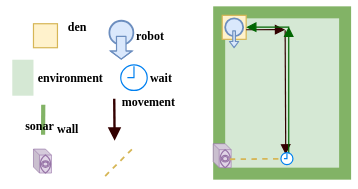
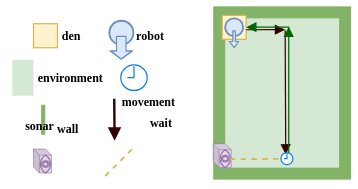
(80, 27) -> (74, 36)
(174, 78) -> (174, 123)
